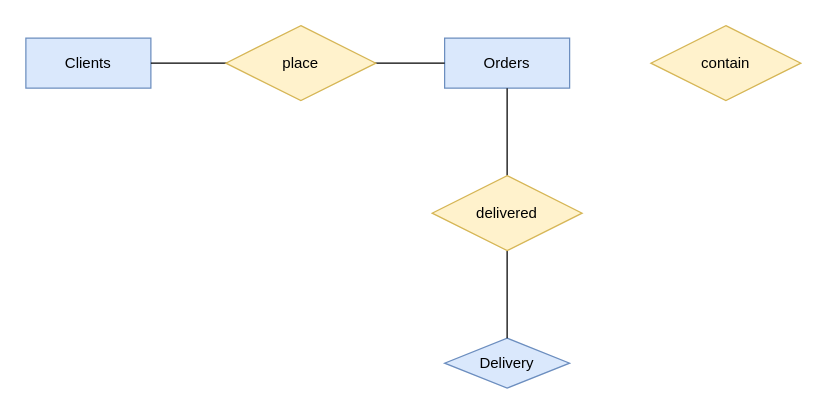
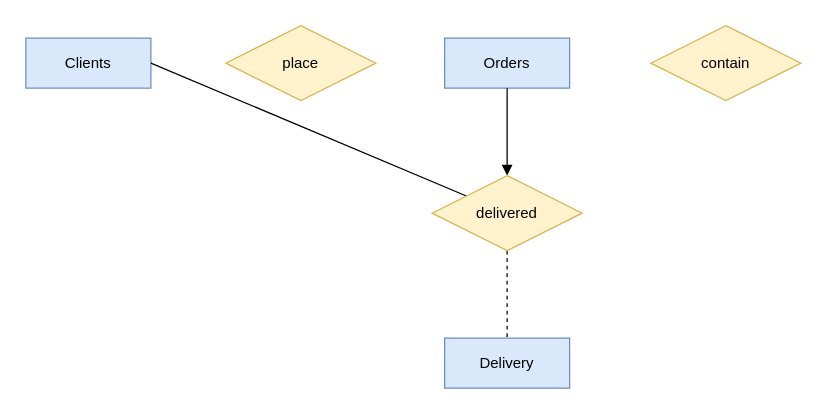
(188, 63) -> (308, 130)
(507, 168) -> (507, 164)
(507, 295) -> (507, 295)
(507, 363) -> (507, 363)
